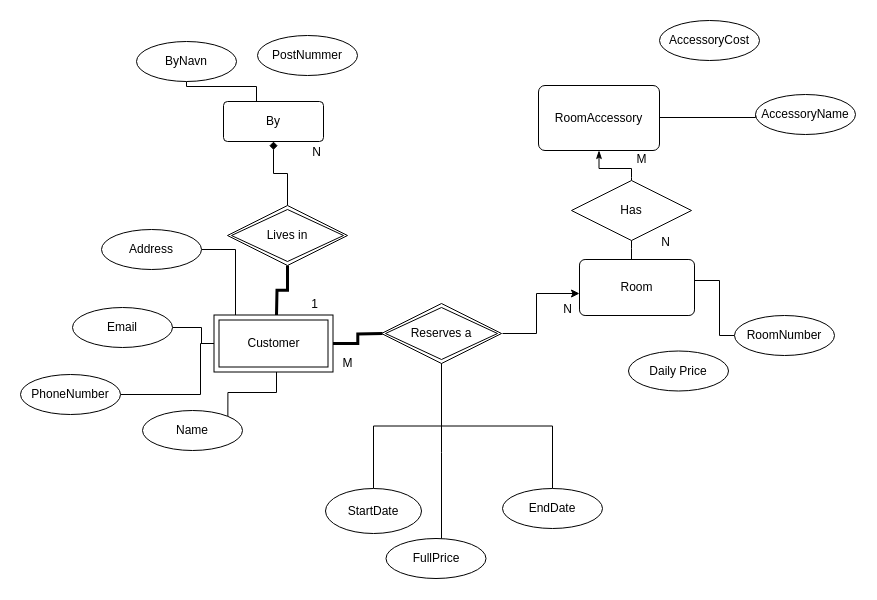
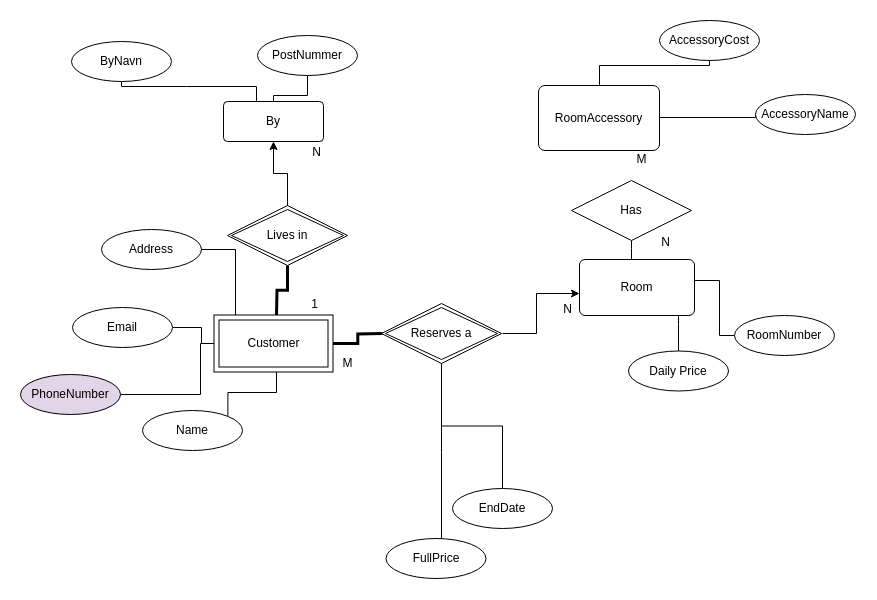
(187, 62) -> (122, 62)
none -> (648, 66)
none -> (298, 96)
(274, 150) -> (274, 150)
(616, 169) -> none
none -> (679, 334)
(71, 395) -> (71, 395)
(375, 426) -> none
(553, 509) -> (503, 509)
(374, 511) -> none
